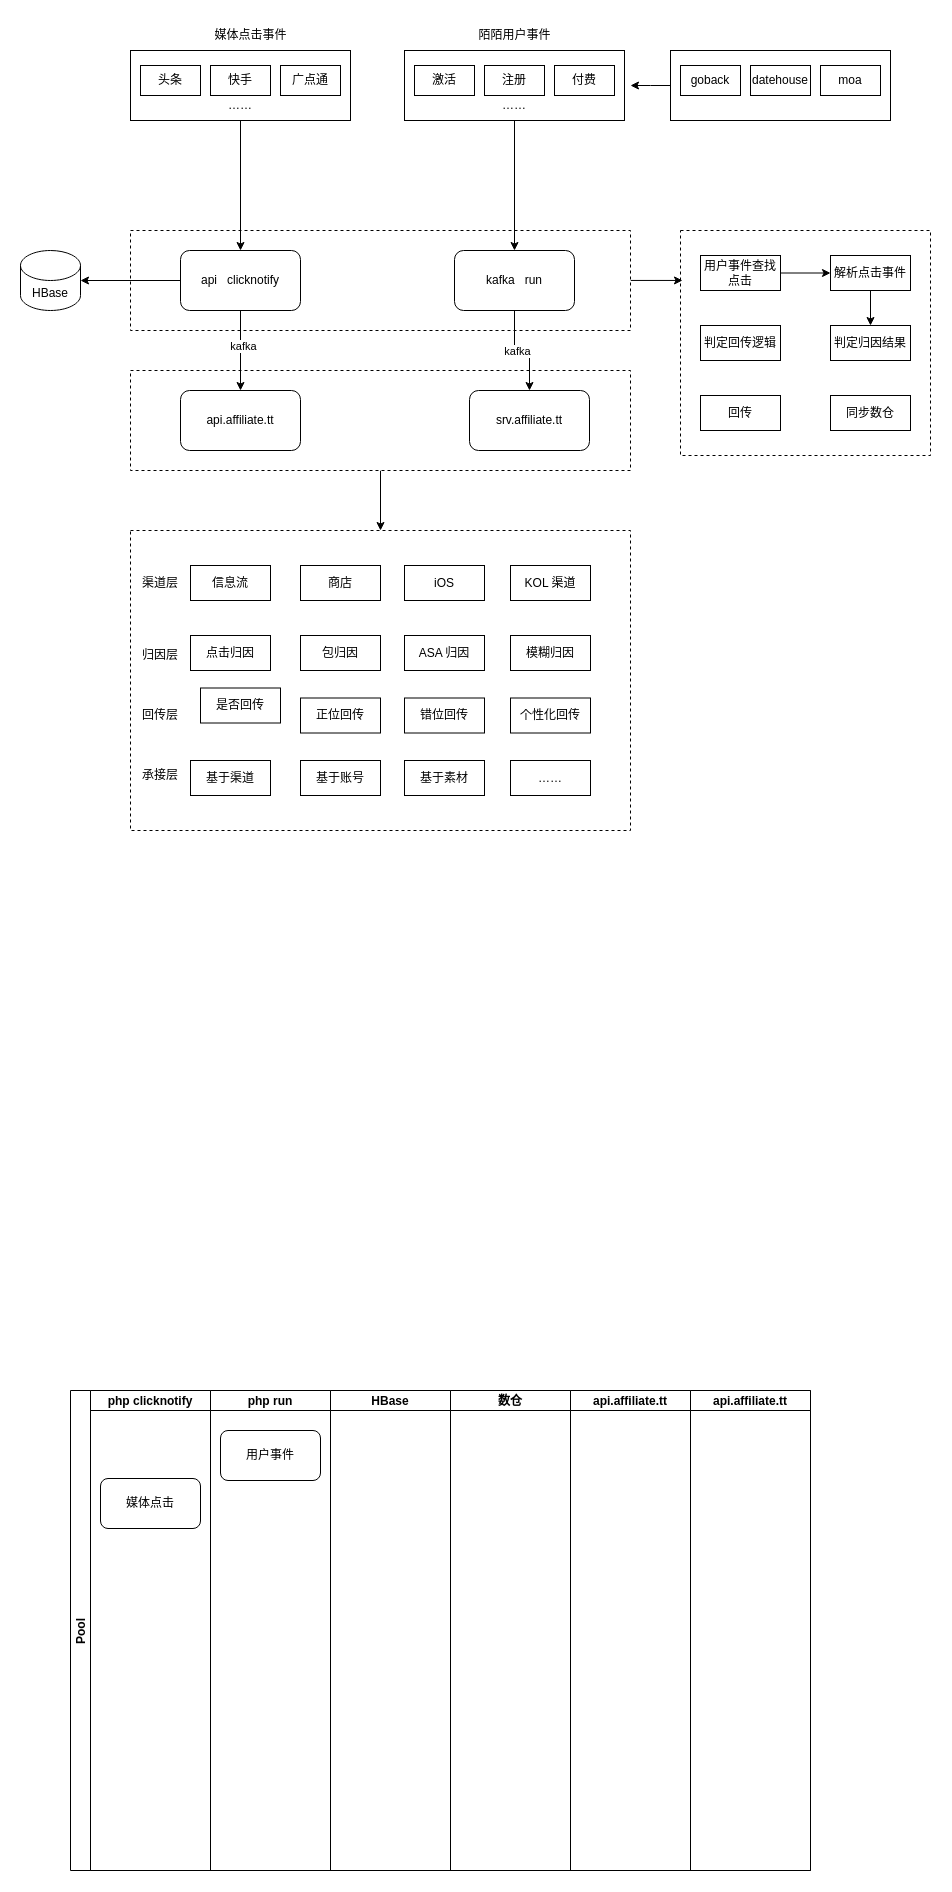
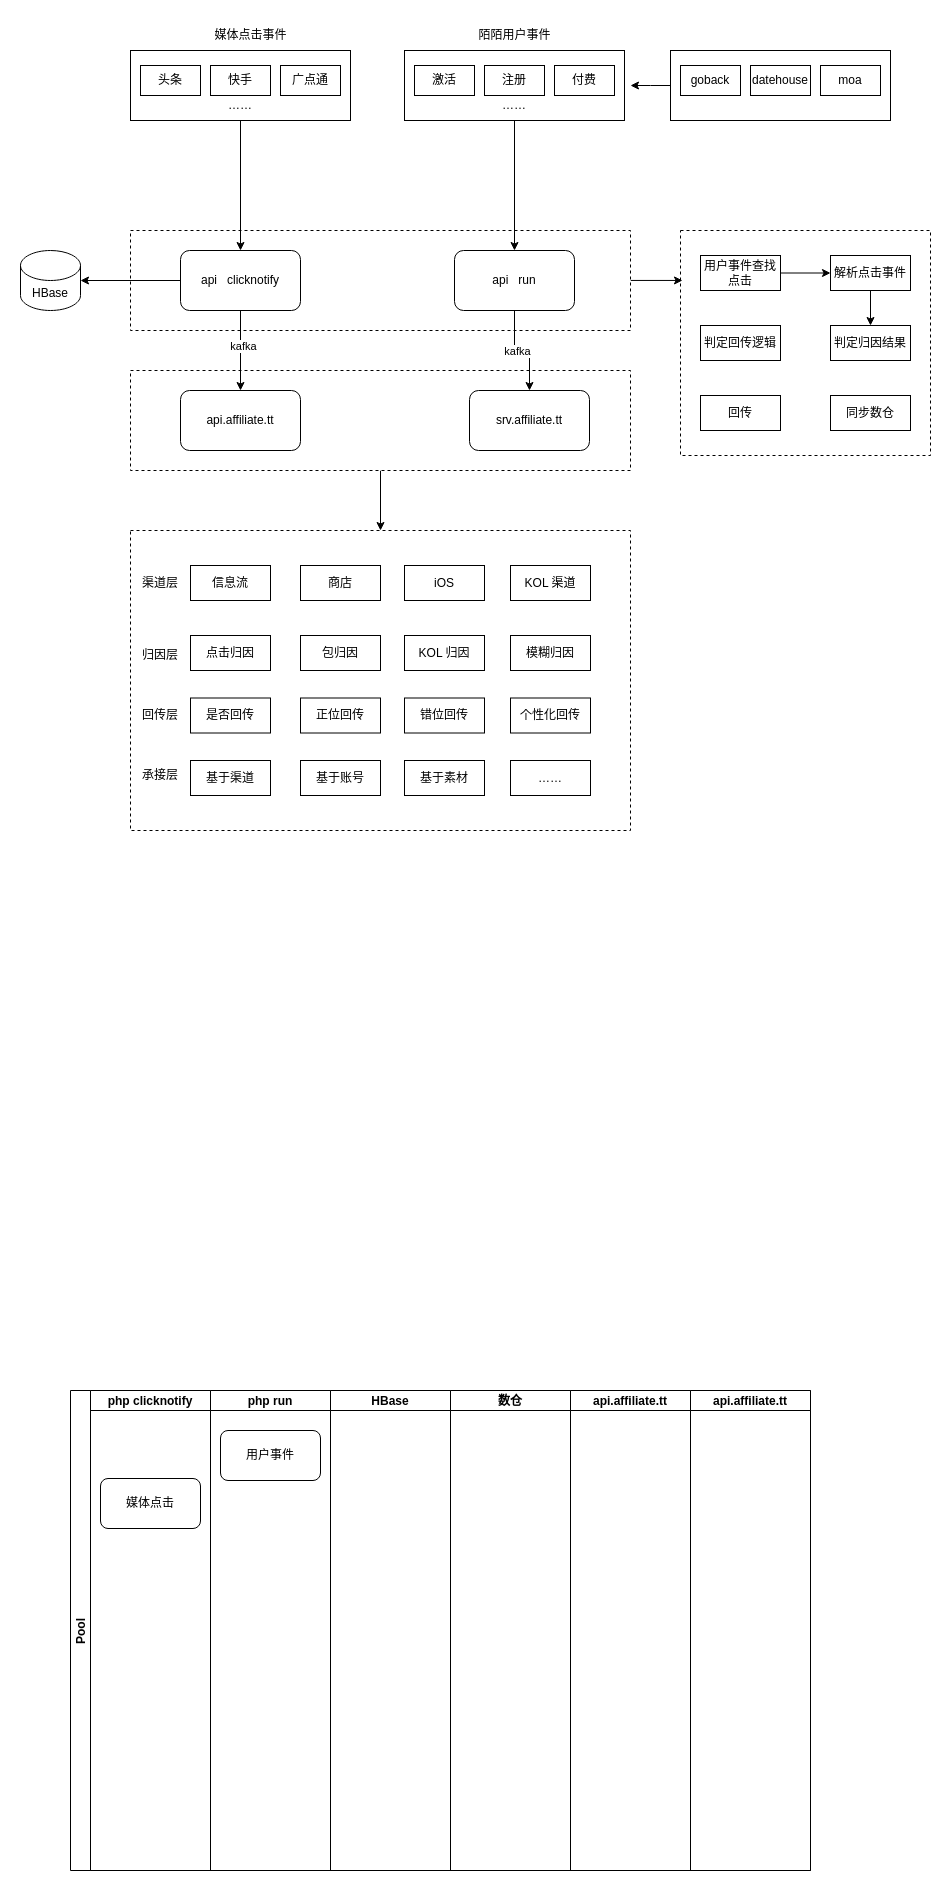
(515, 281) -> (515, 281)
(445, 654) -> (445, 654)
(241, 706) -> (231, 716)
